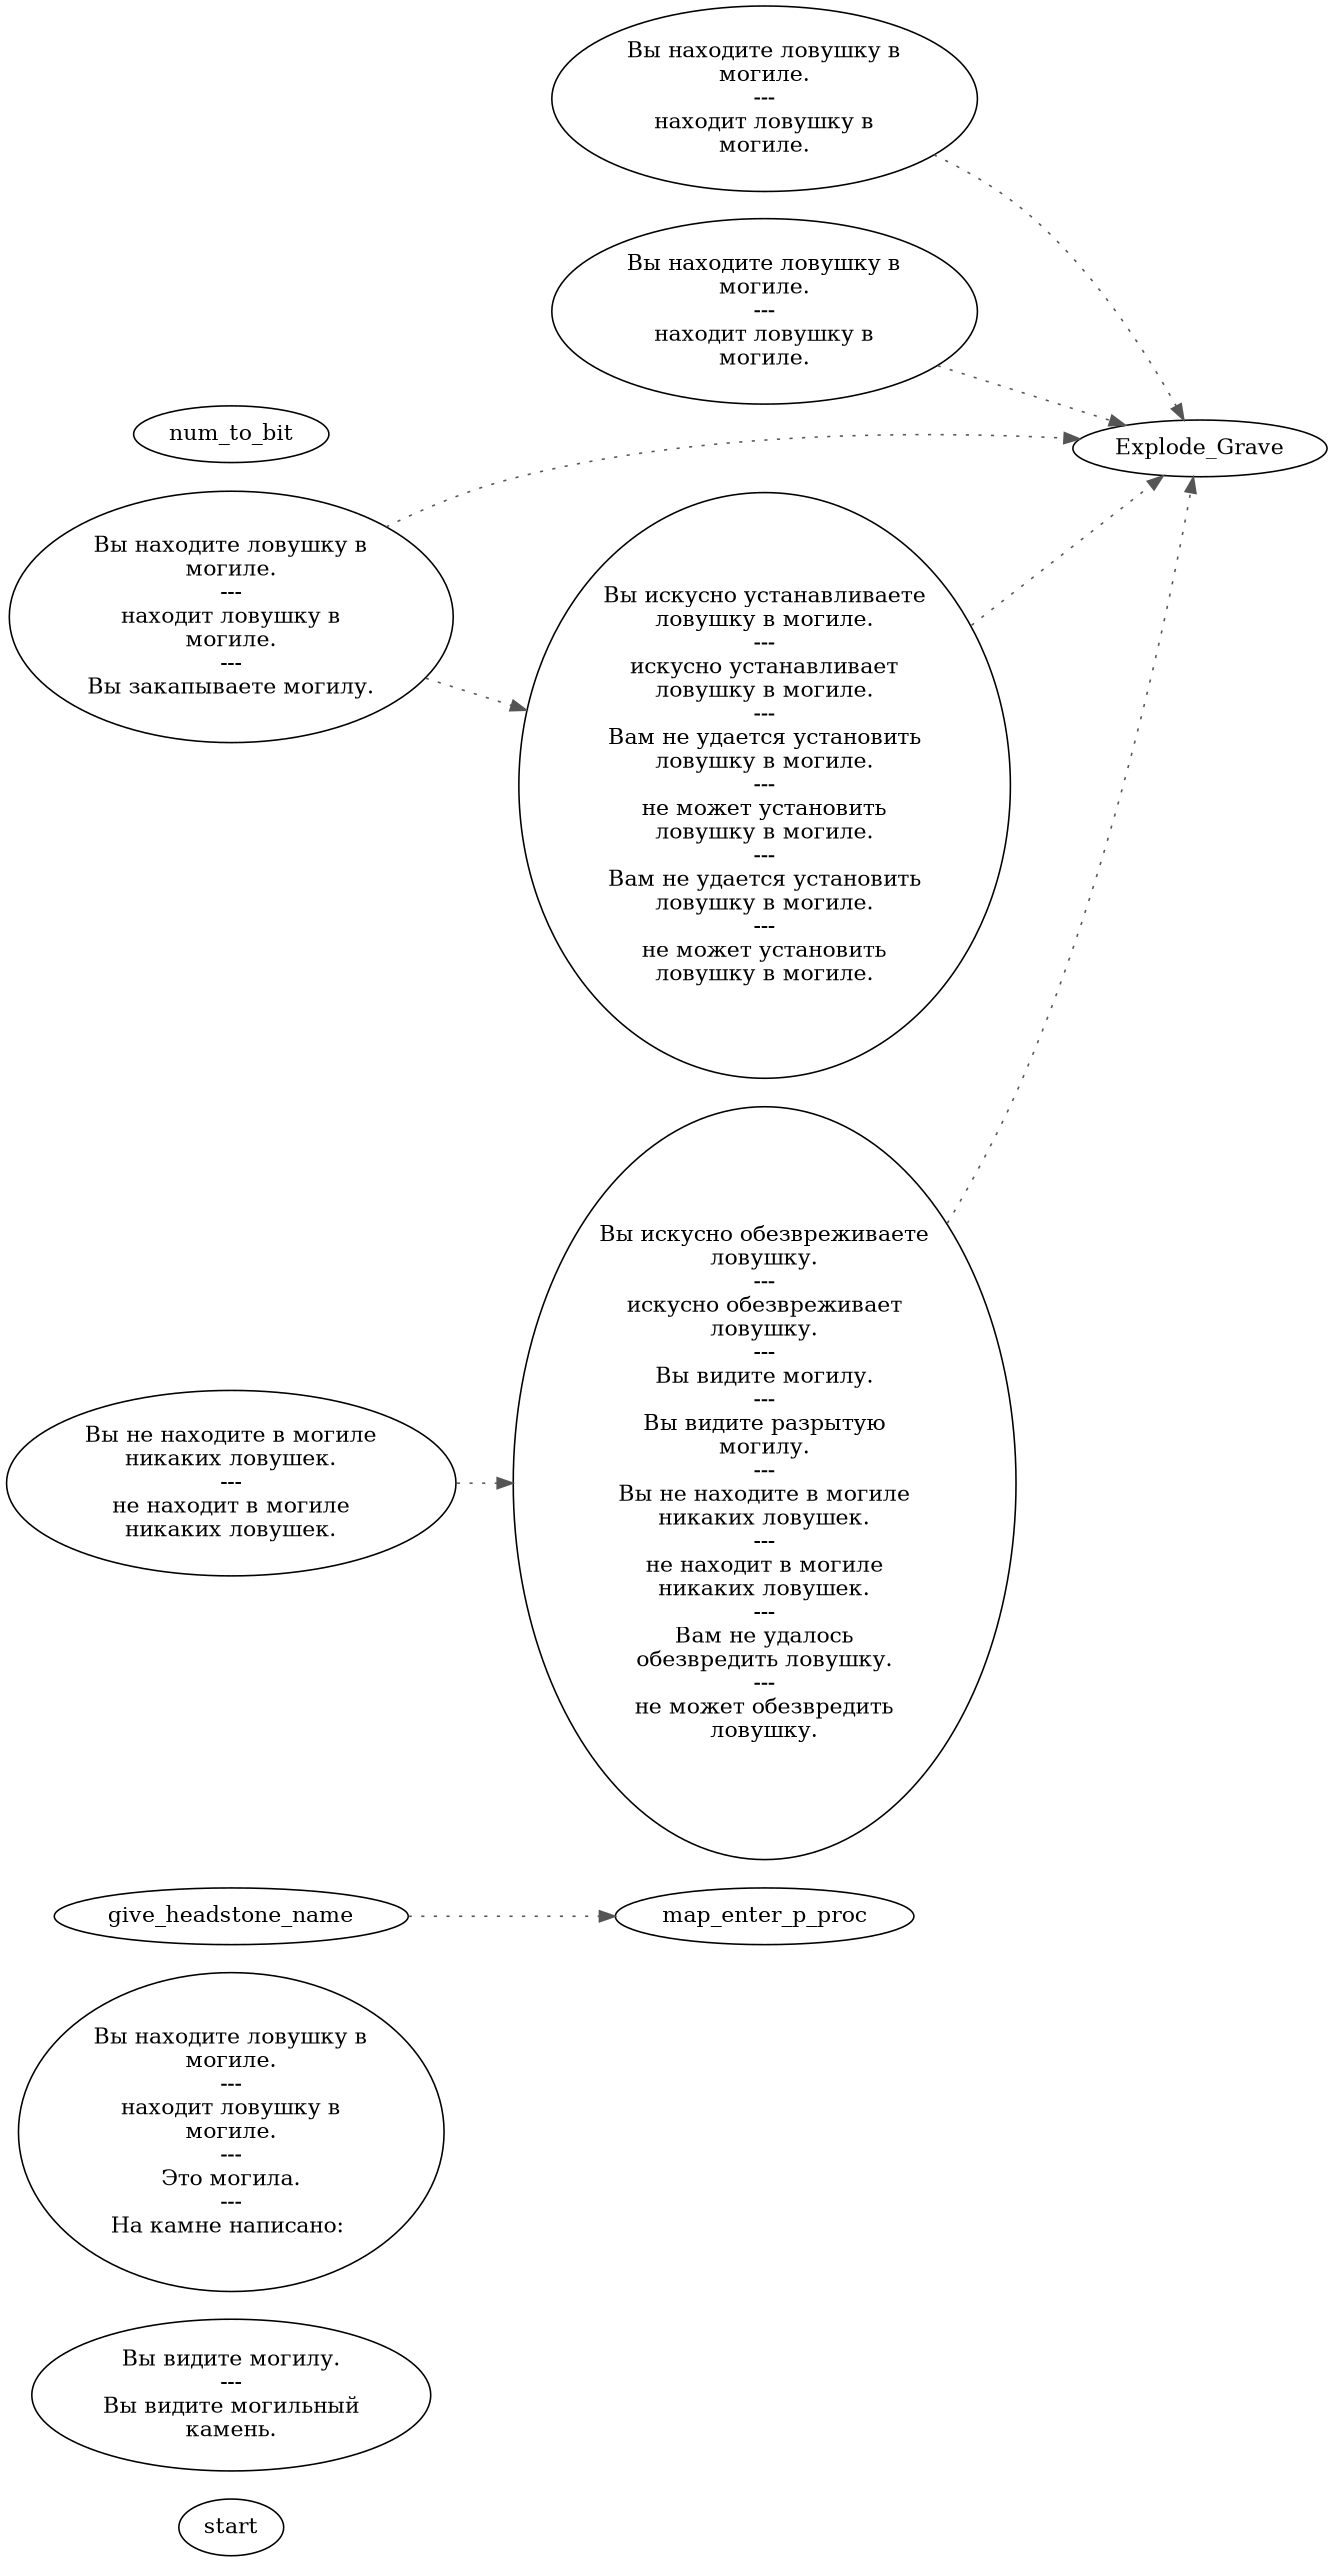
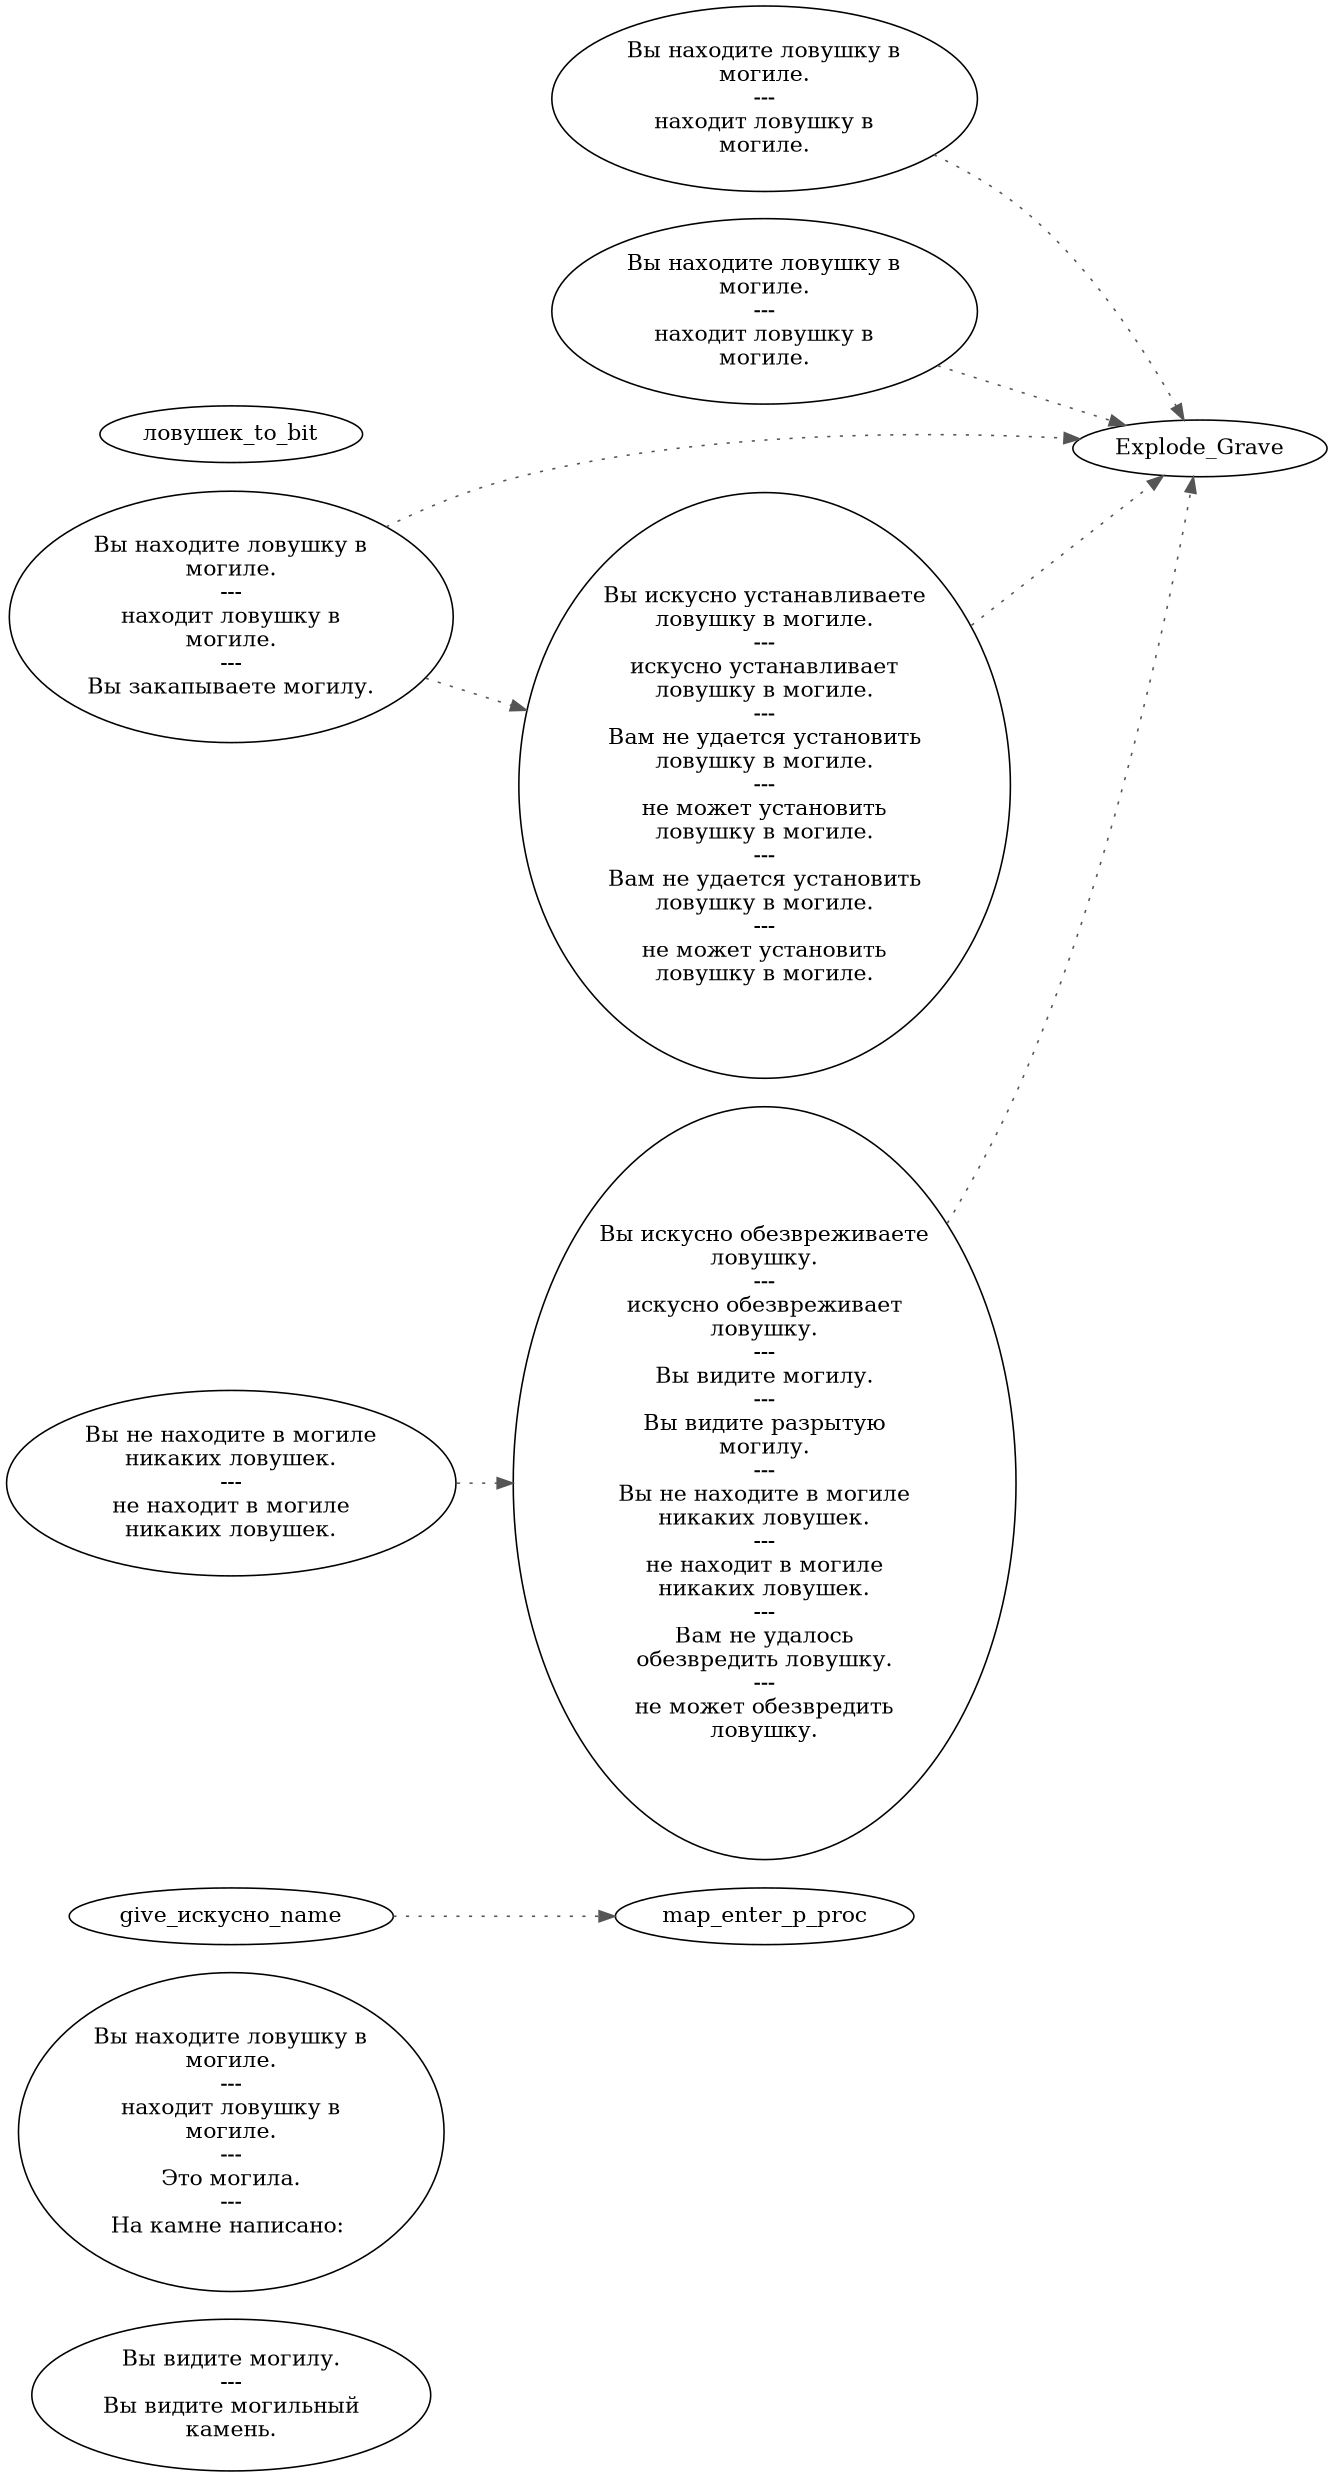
(231, 434) -> (231, 434)
(231, 1916) -> (231, 1916)
(231, 2527) -> none
